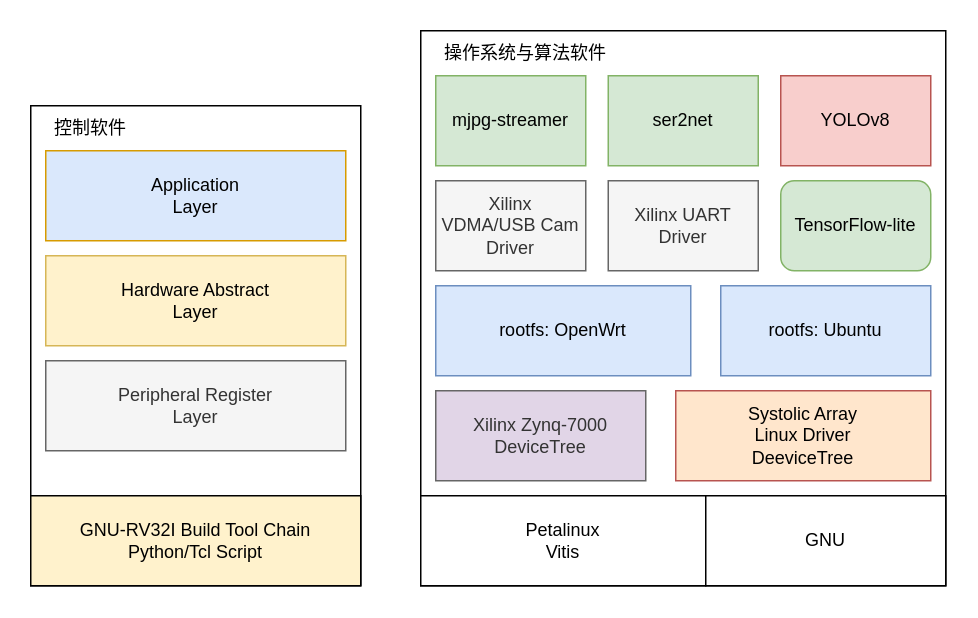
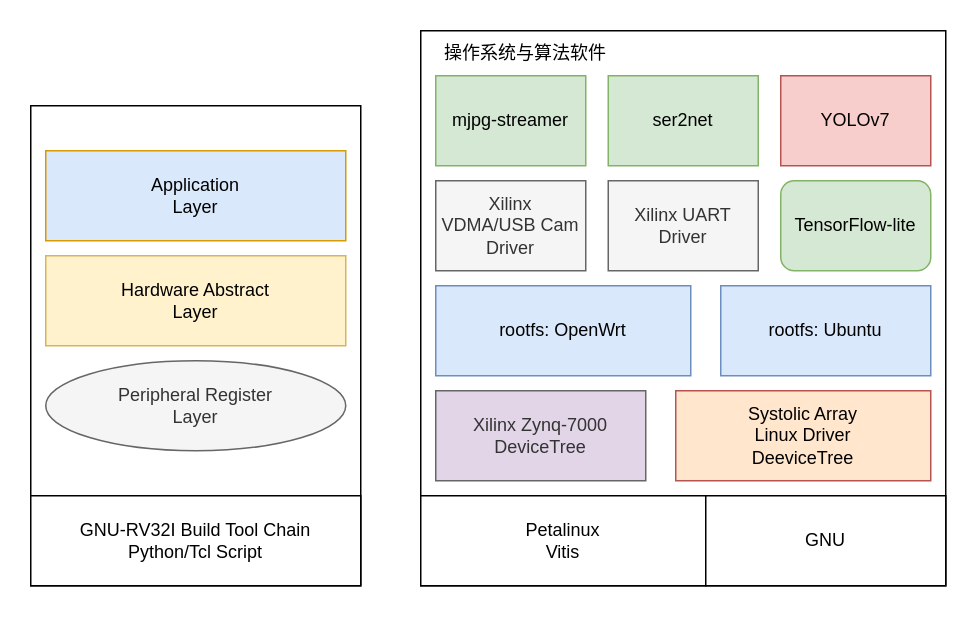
(856, 121) -> (856, 121)
(91, 128) -> none
(196, 406) -> (196, 406)
(196, 541) -> (196, 541)
